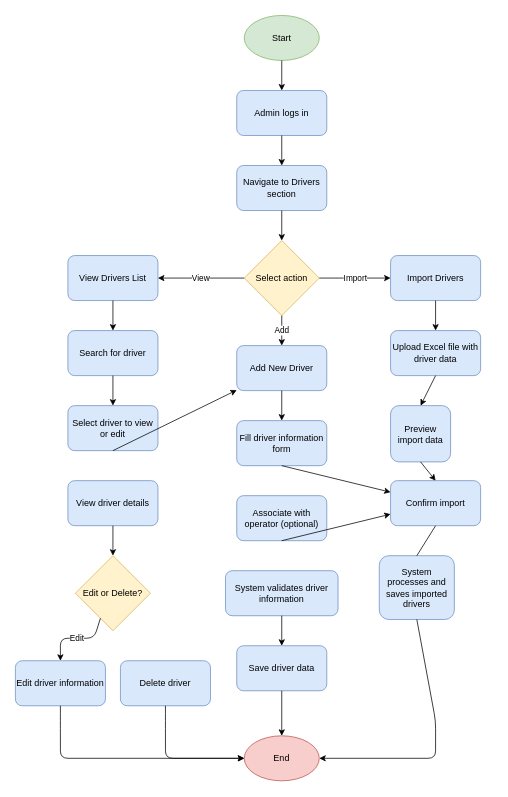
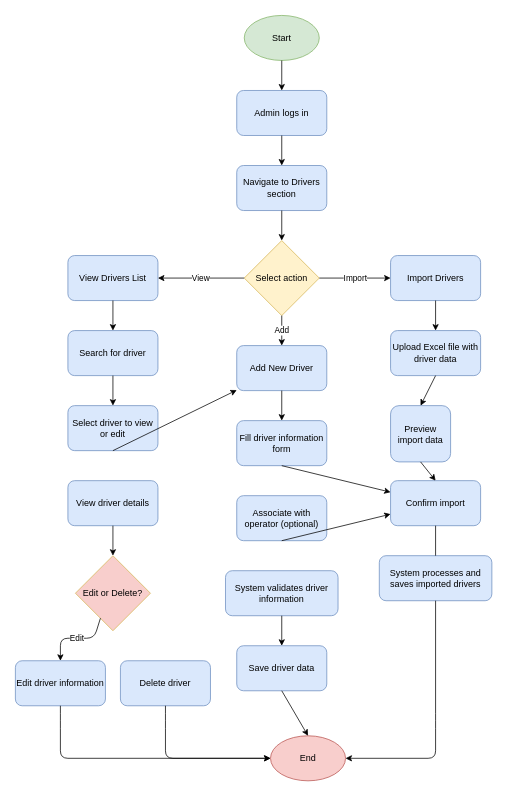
(417, 587) -> (435, 578)
(113, 593) -> (113, 593)
(282, 758) -> (308, 758)
